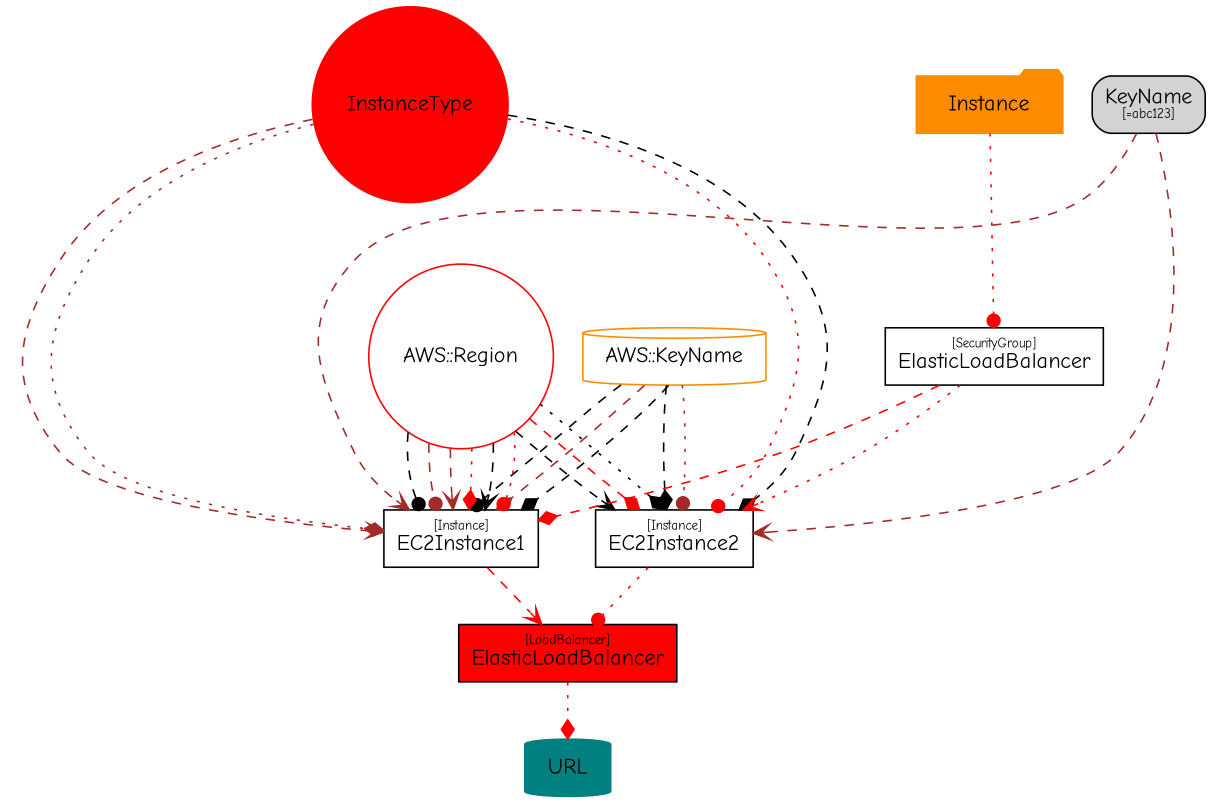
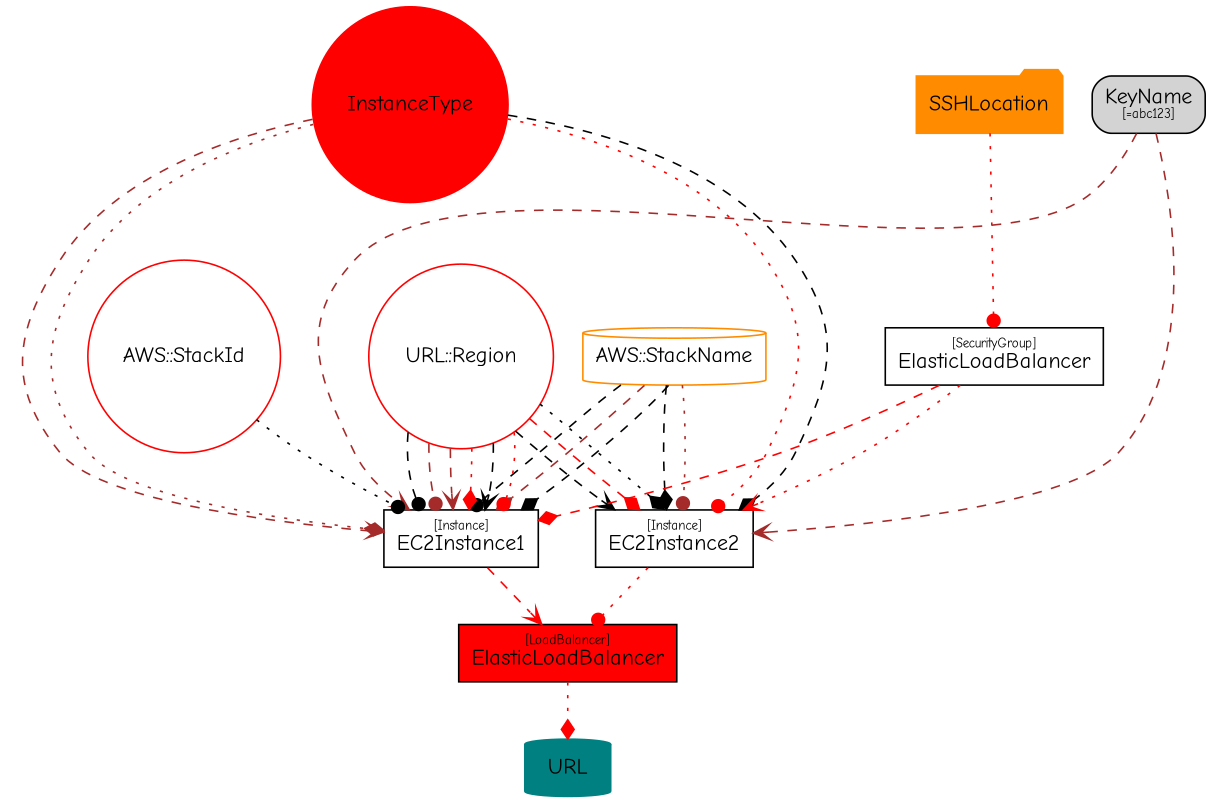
(990, 105) -> (990, 105)
none -> (184, 356)
(461, 356) -> (461, 356)
(674, 356) -> (674, 356)
